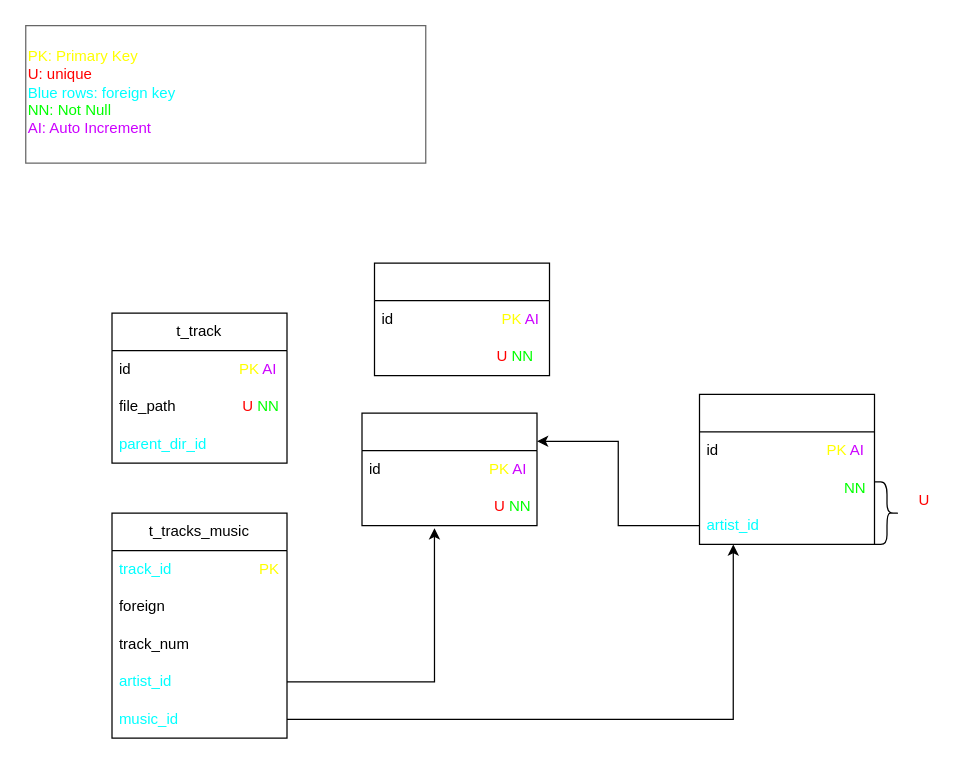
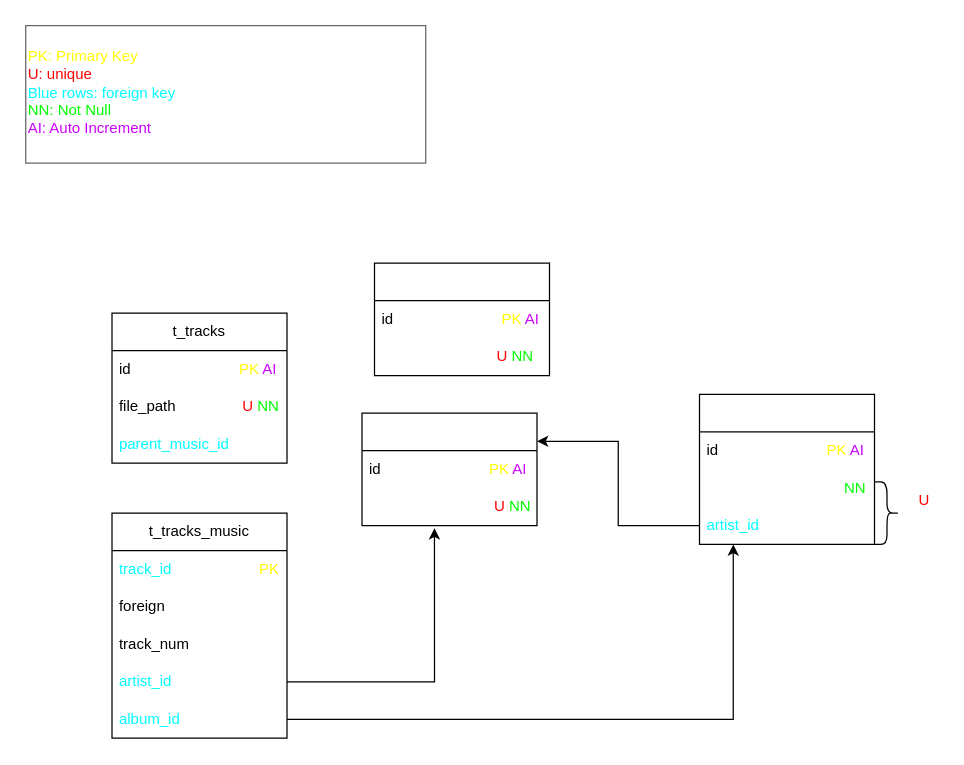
(199, 332) -> (199, 332)
(170, 444) -> (178, 444)
(149, 719) -> (149, 719)
